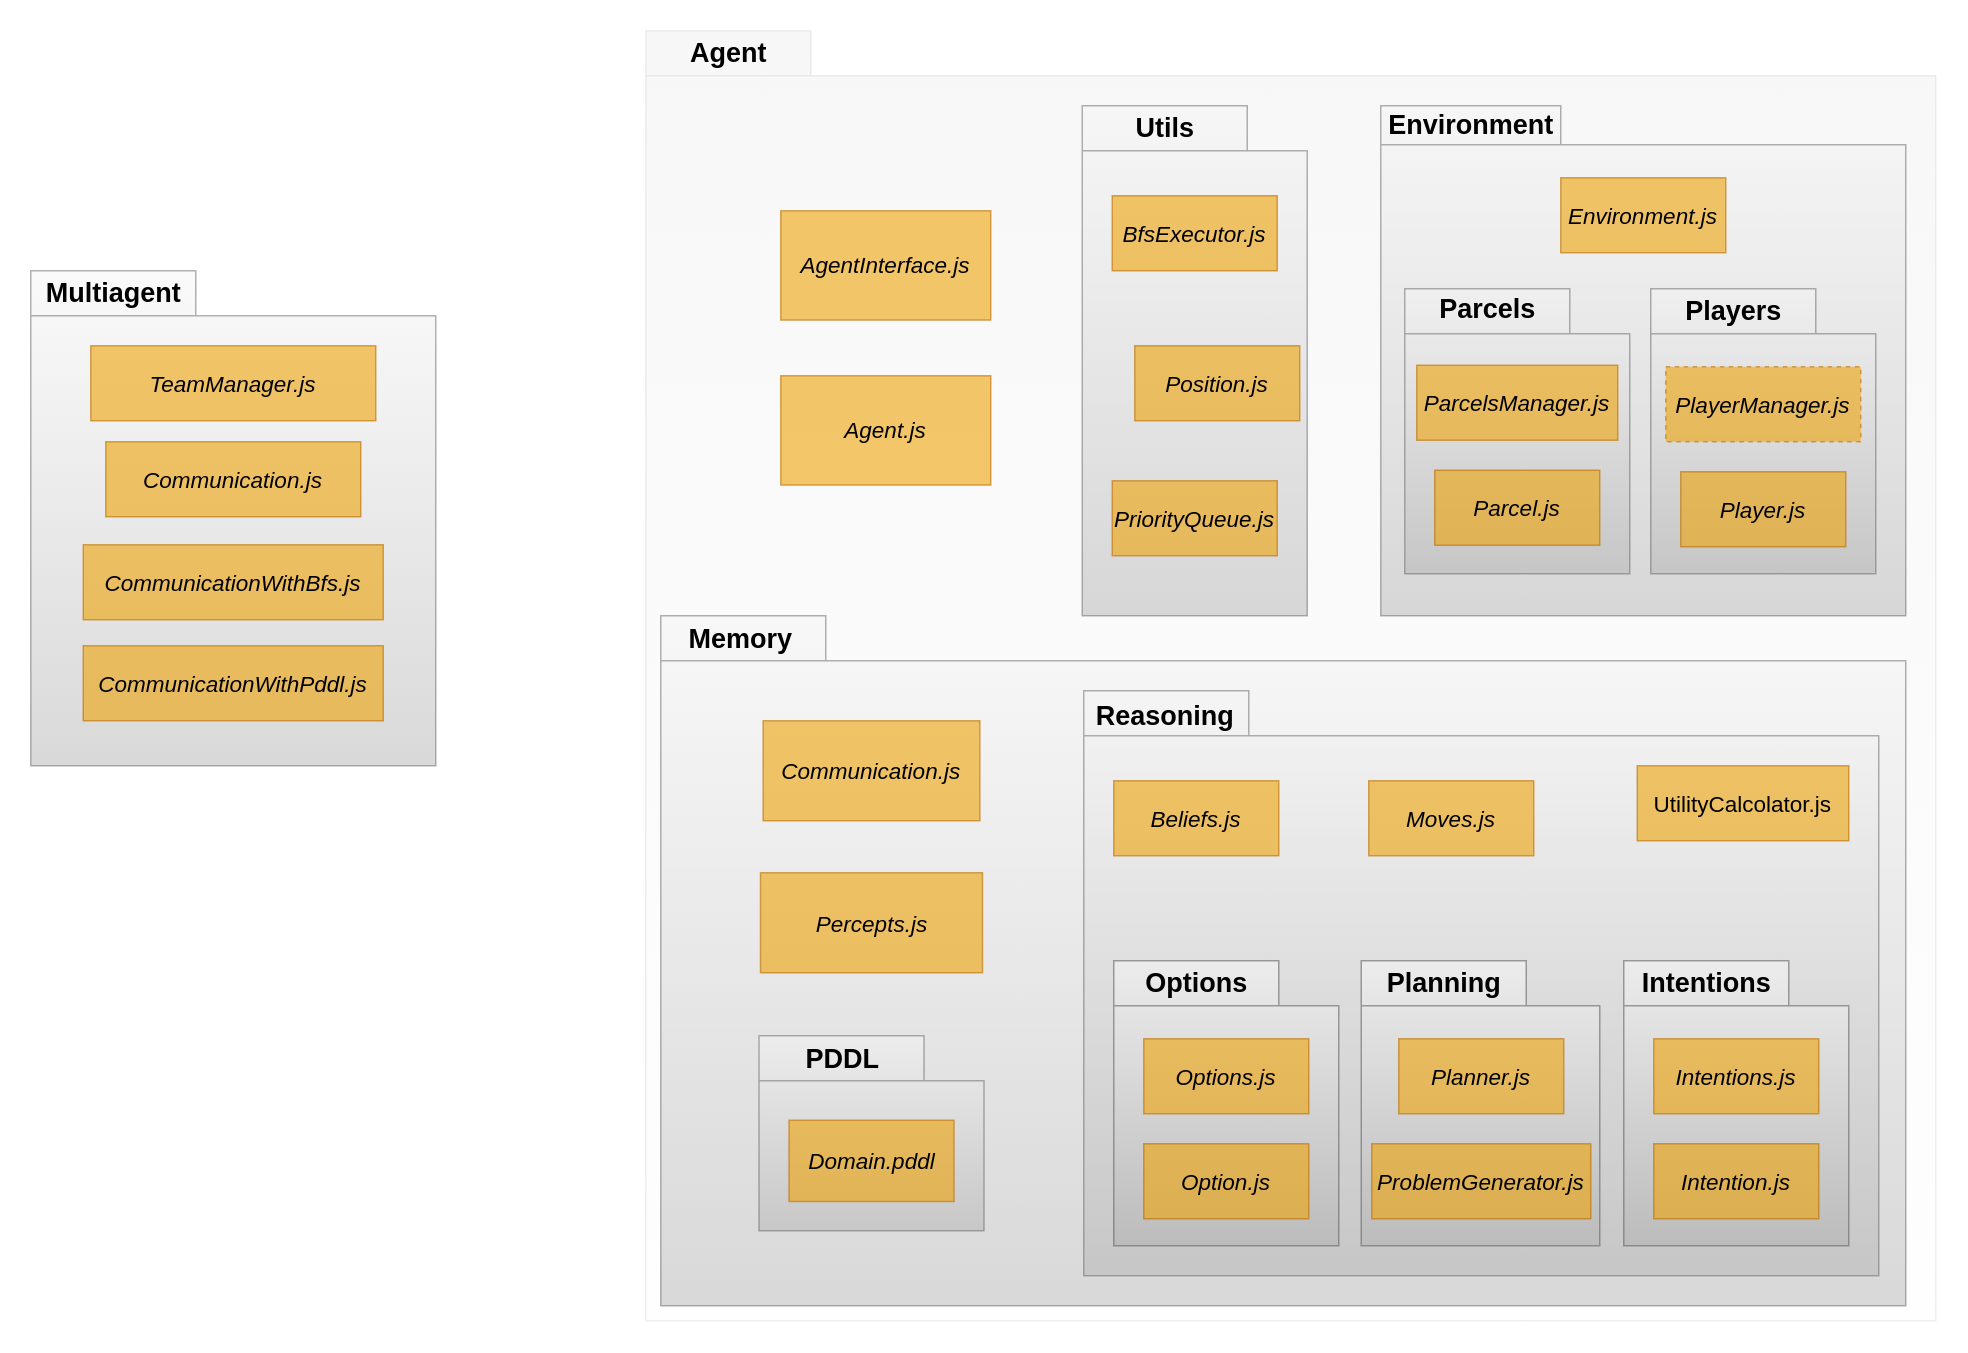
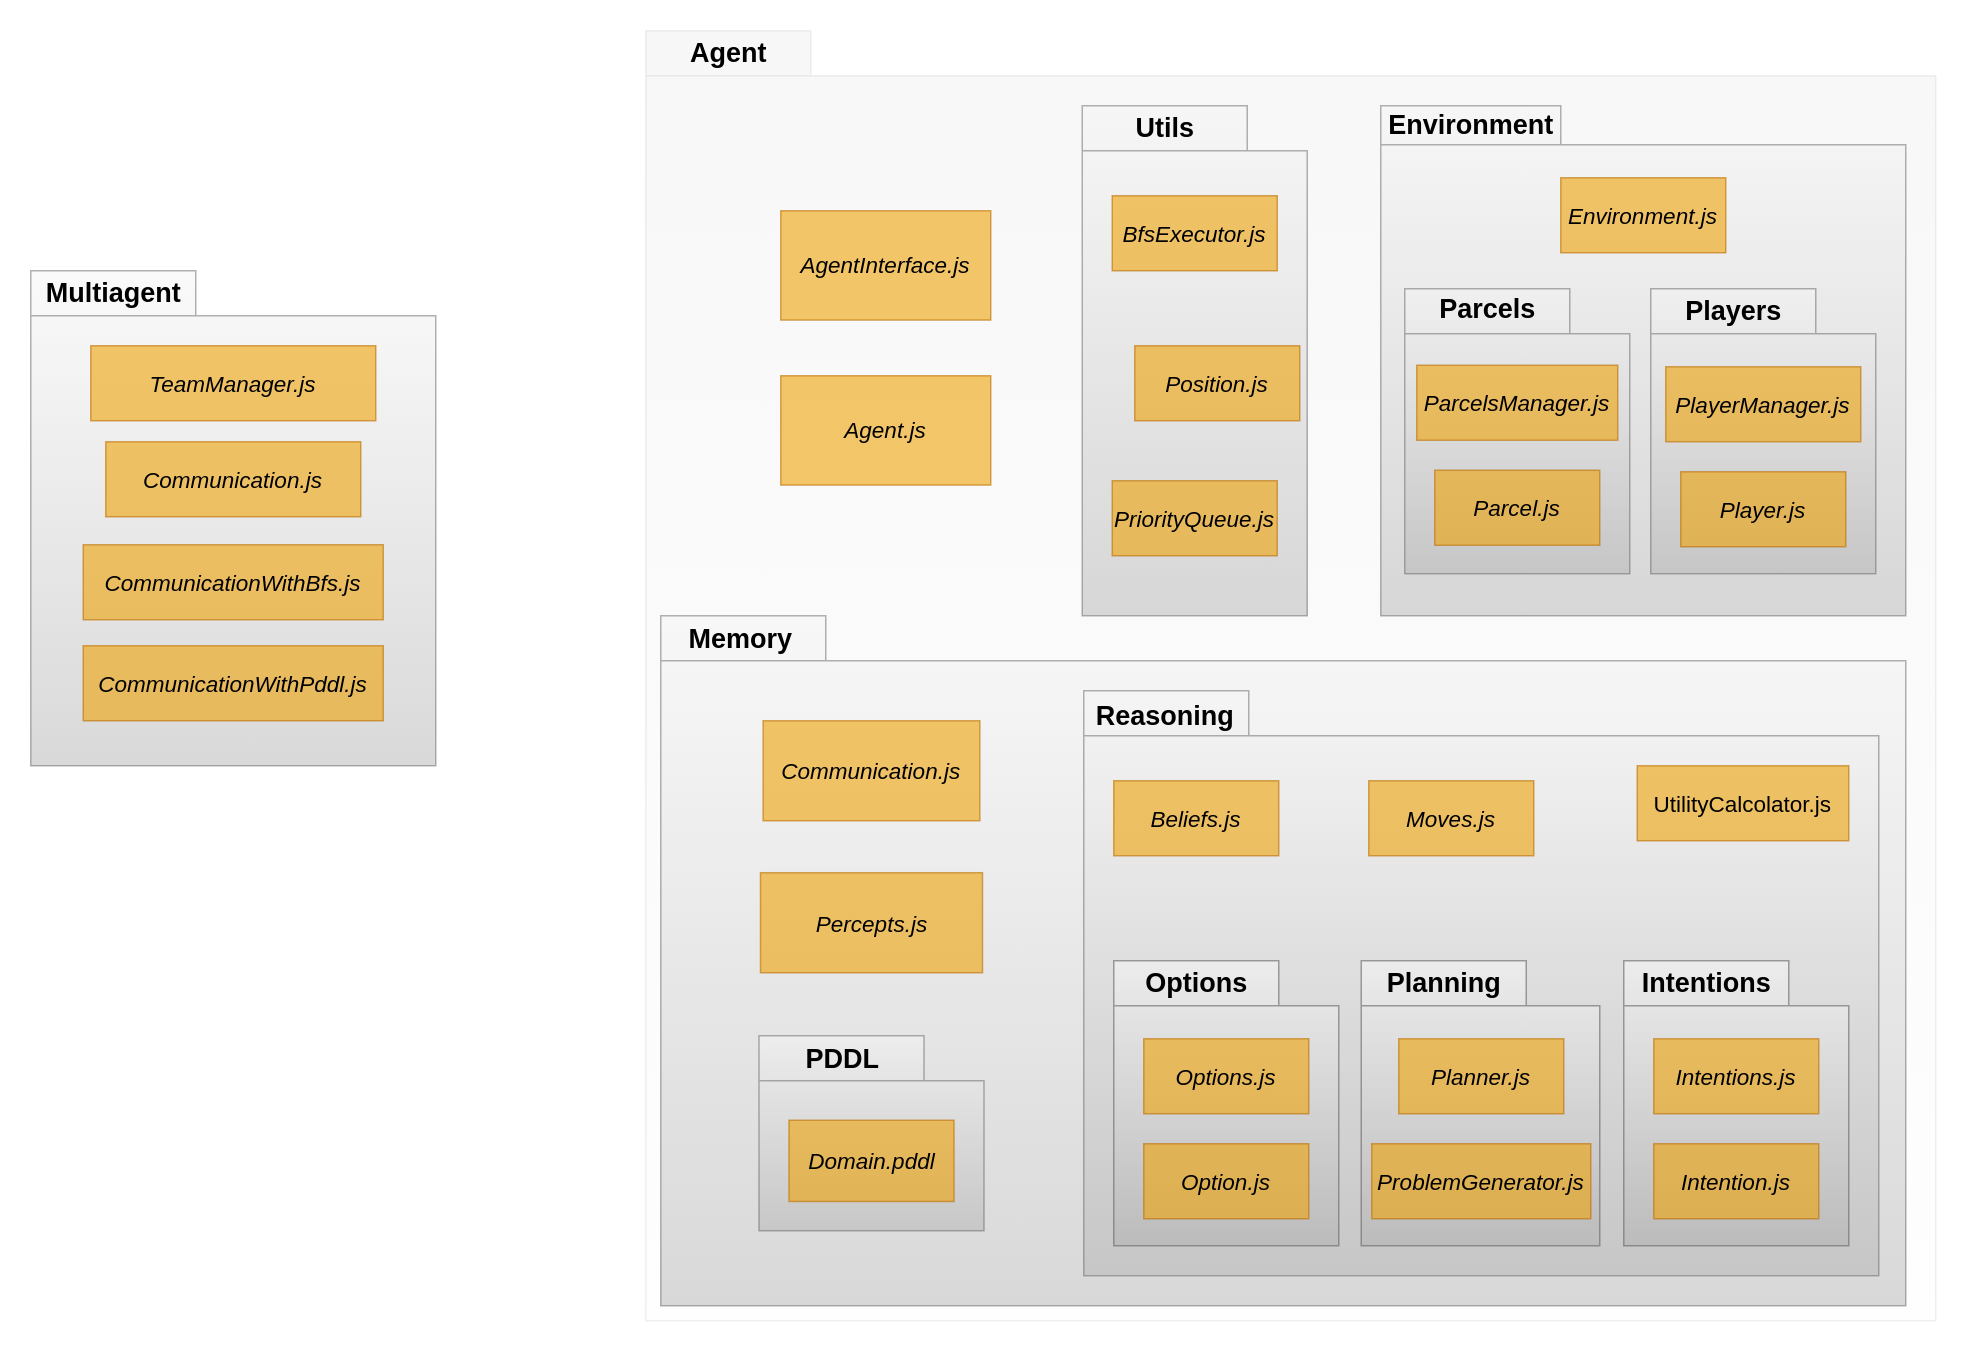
(1763, 404) -> (1763, 404)
